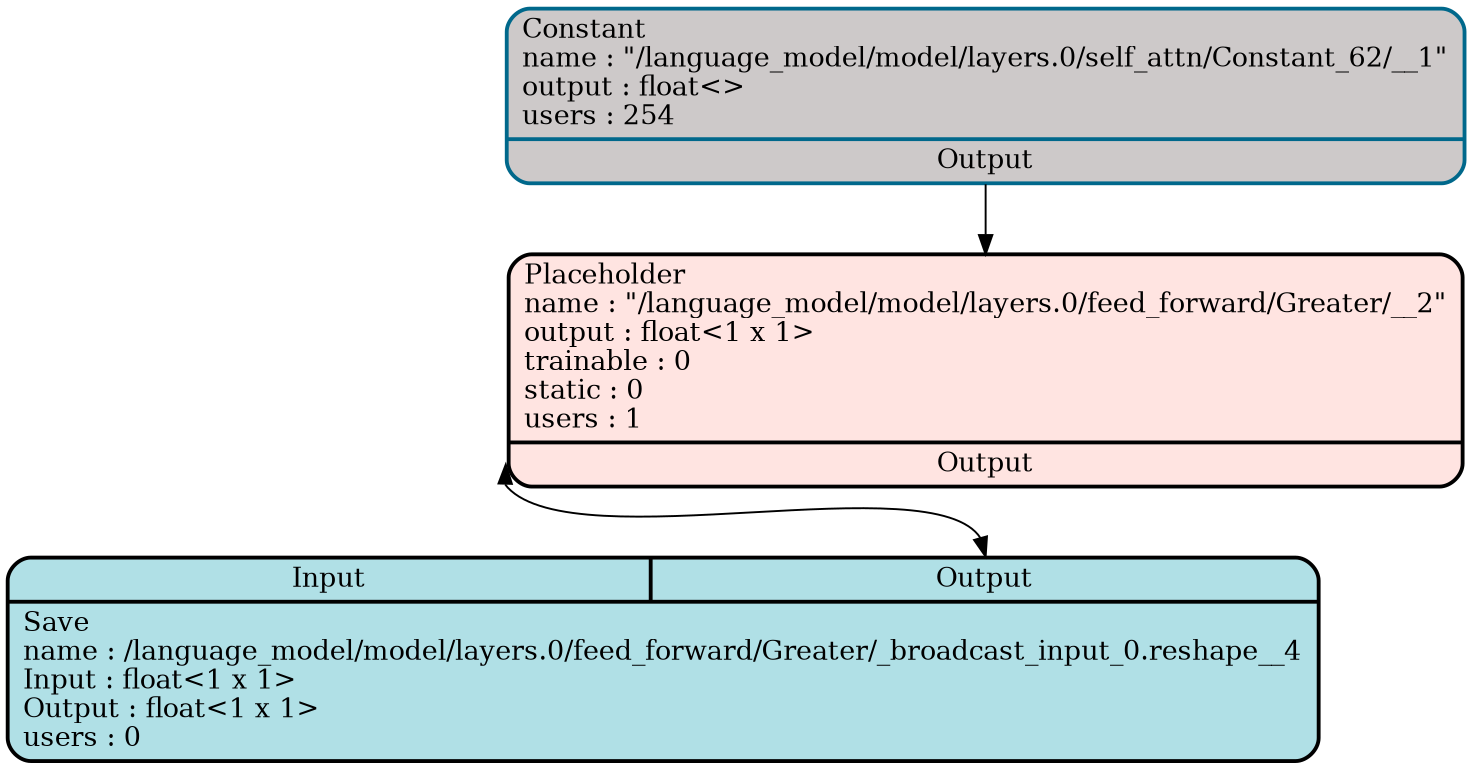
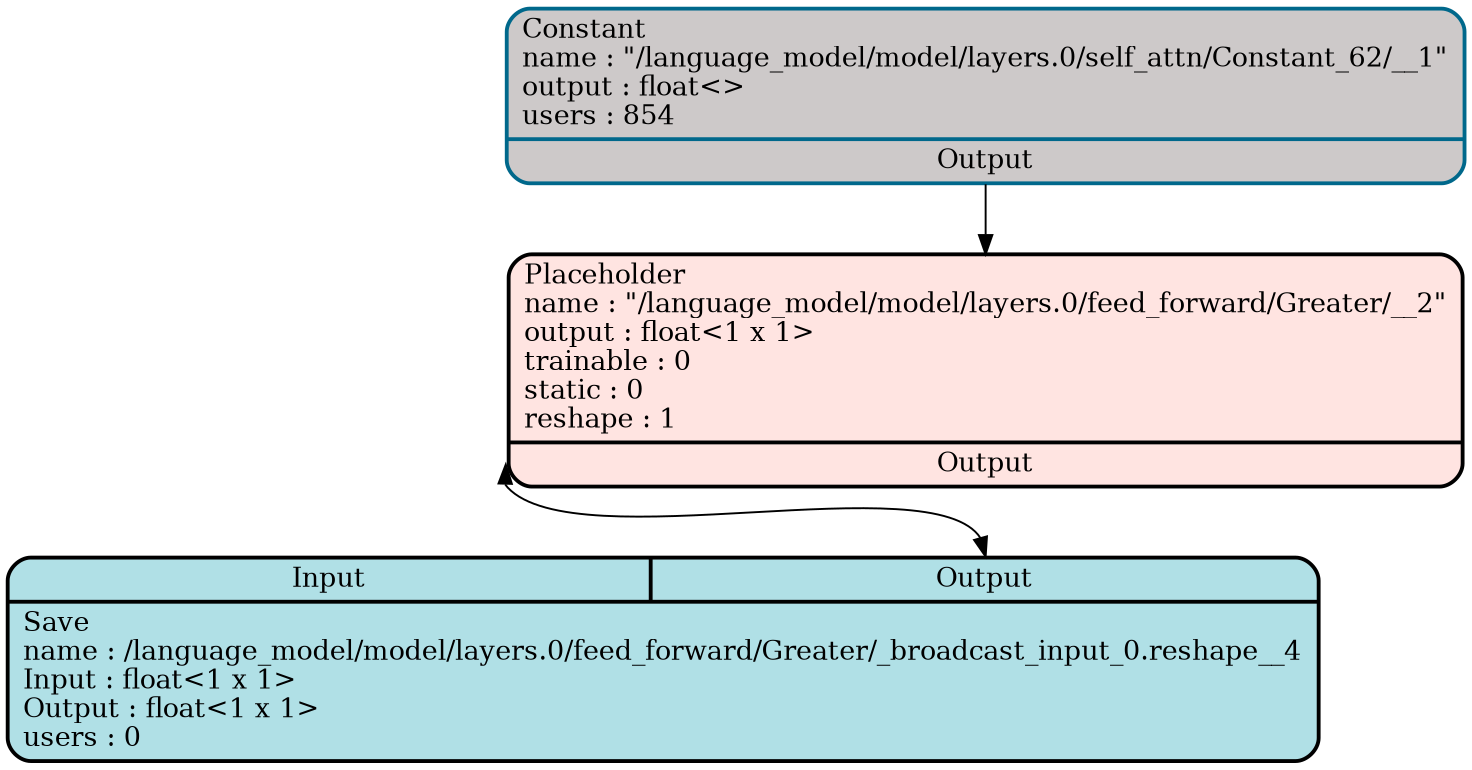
(599, 116) -> (599, 116)
(584, 419) -> (601, 419)
